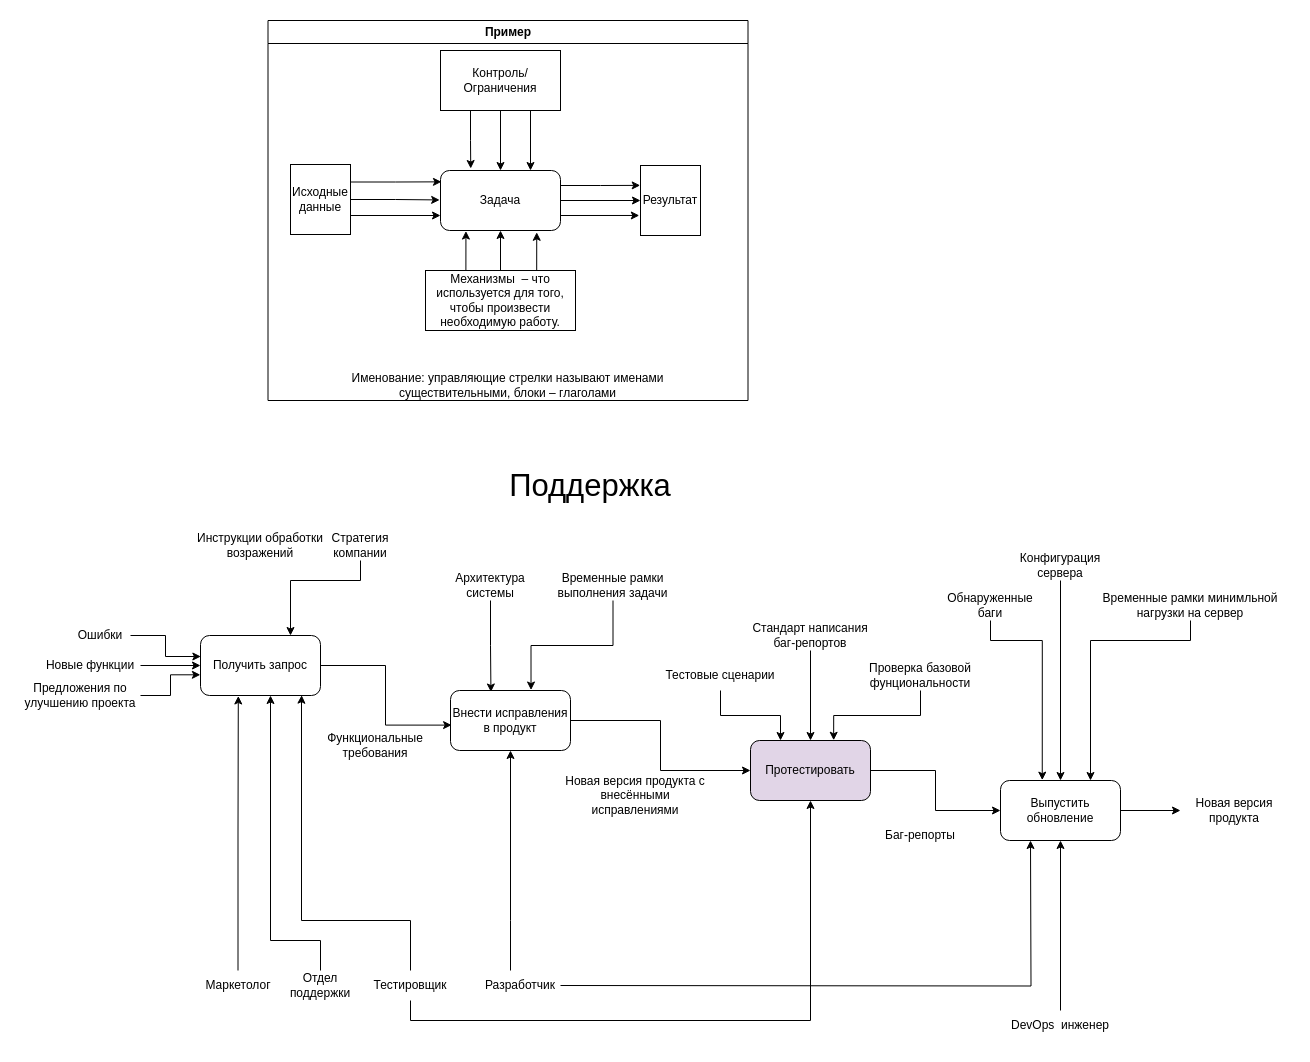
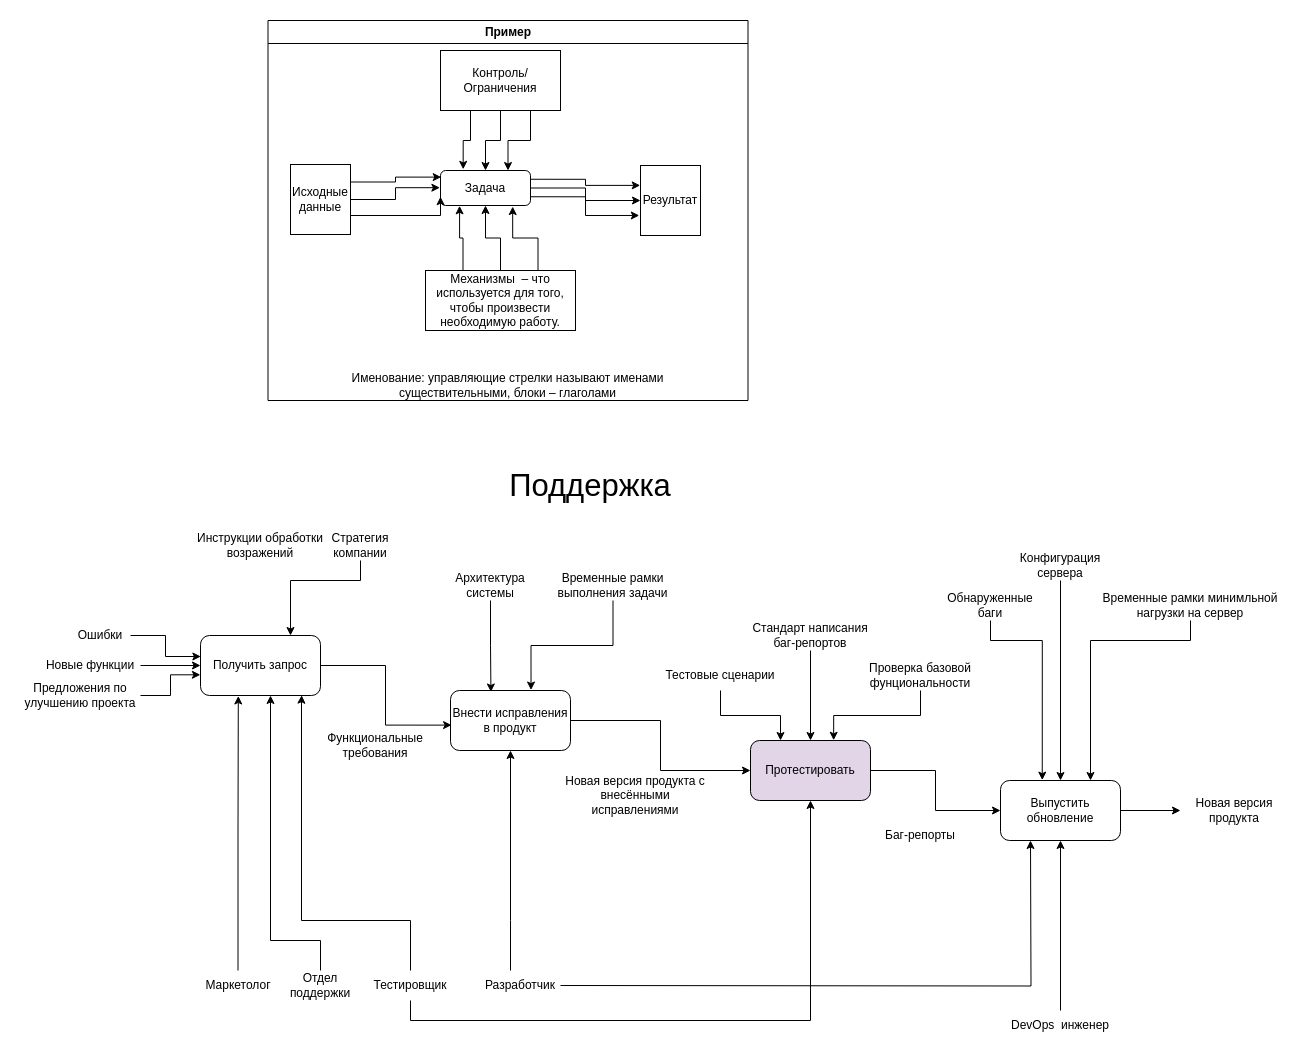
(501, 201) -> (486, 188)
